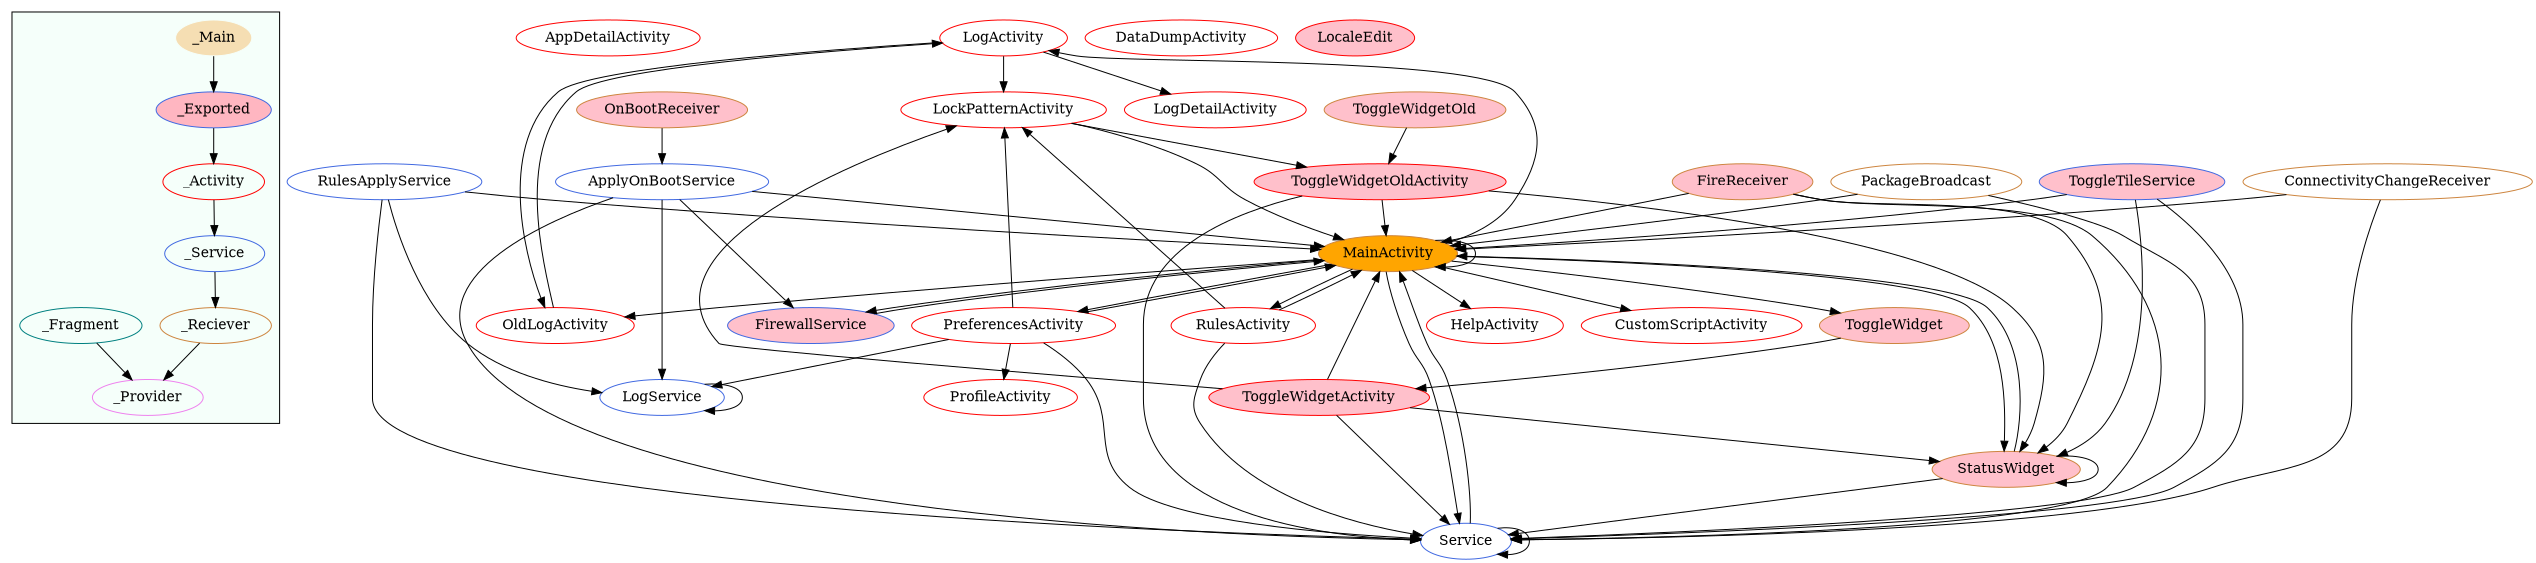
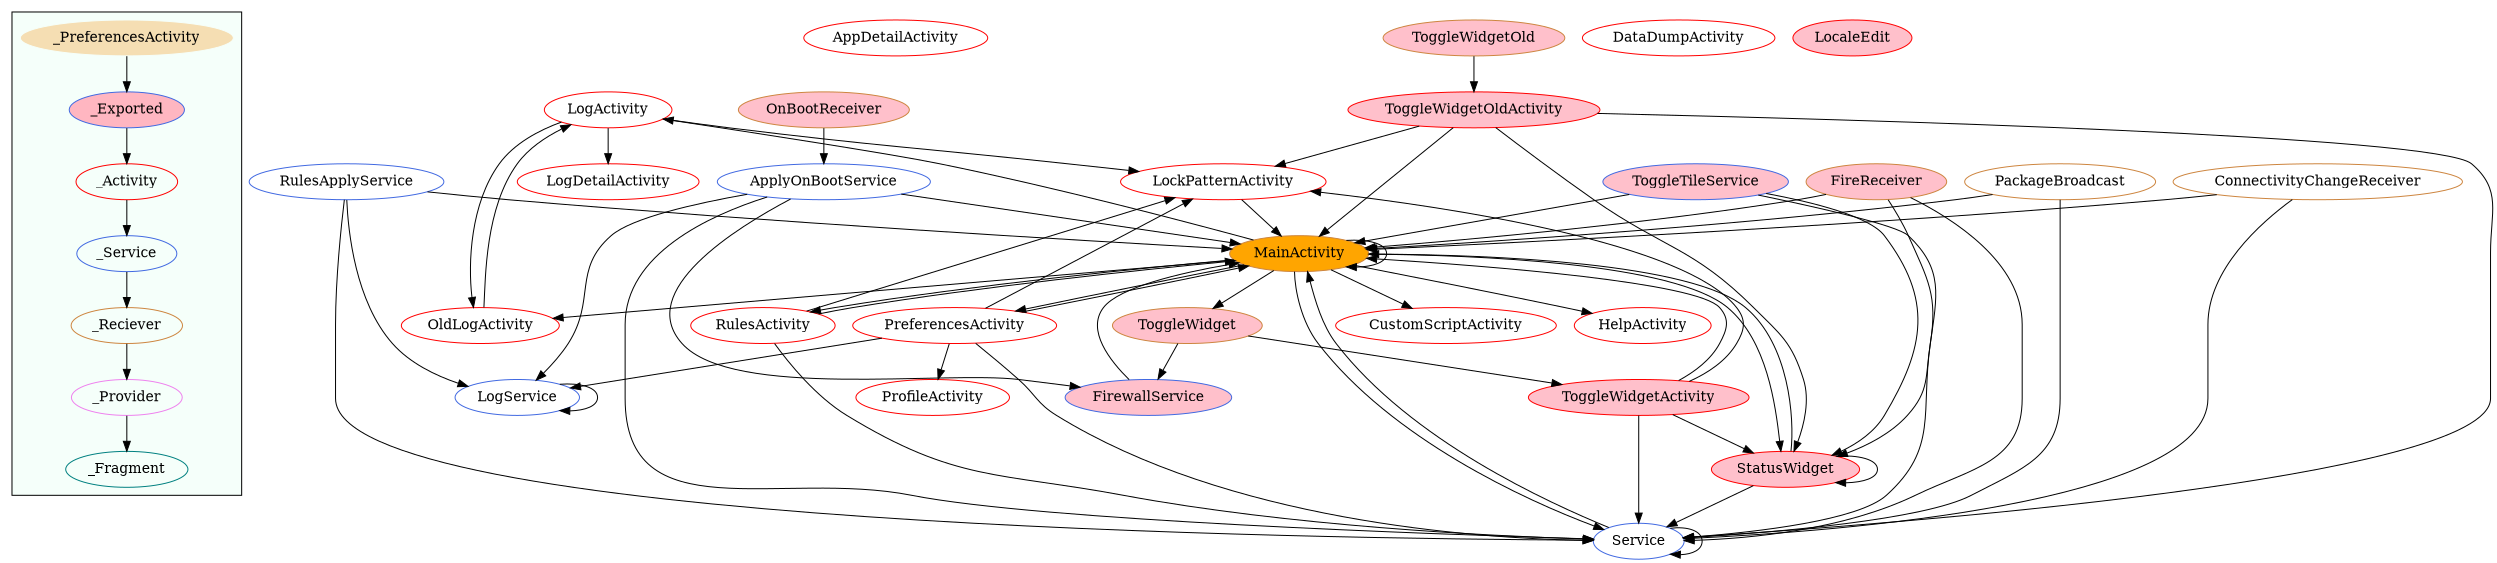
(214, 38) -> (127, 38)
(1184, 144) -> (1352, 145)
(1099, 282) -> (1170, 357)
(111, 358) -> (127, 428)
(2006, 469) -> (1786, 469)
